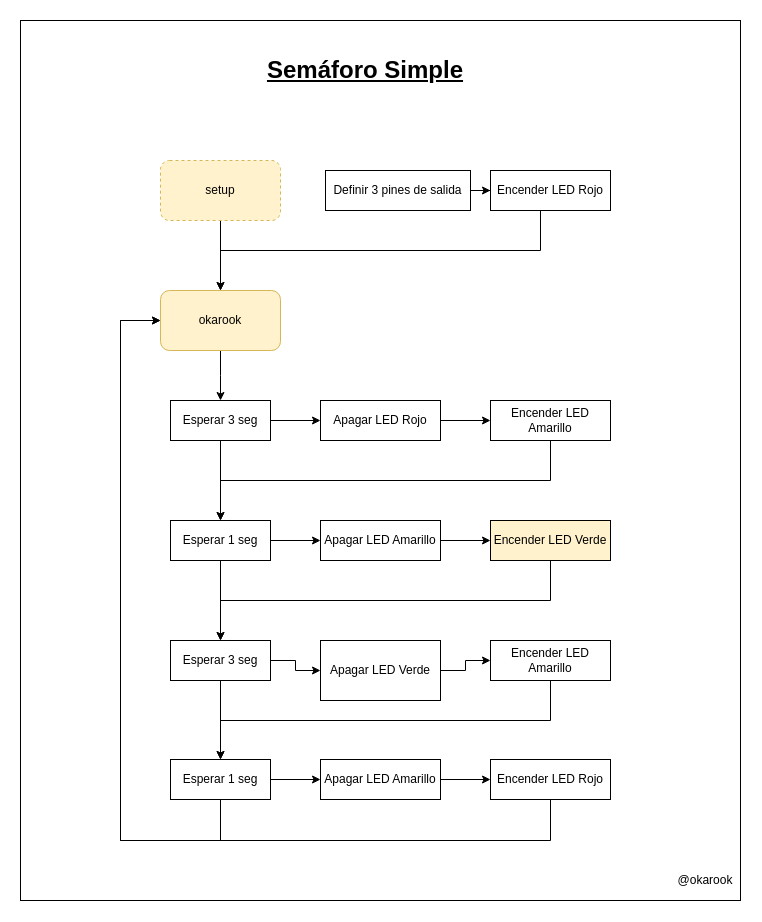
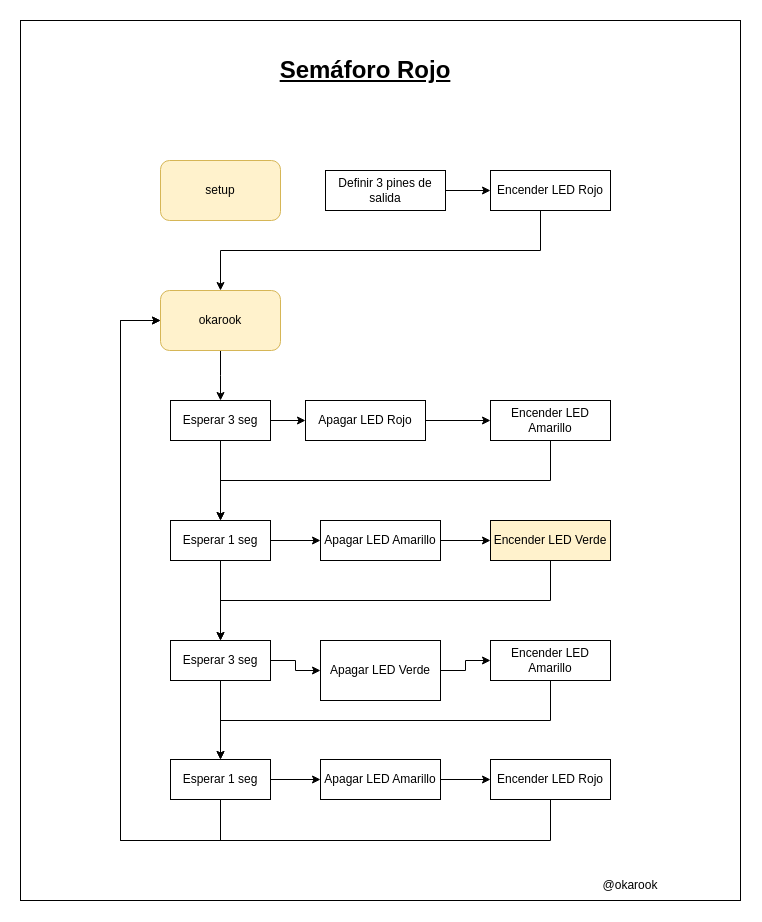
(366, 71) -> (366, 71)
(221, 191) -> (221, 191)
(398, 191) -> (386, 191)
(221, 234) -> none
(381, 421) -> (366, 421)
(706, 881) -> (631, 886)
